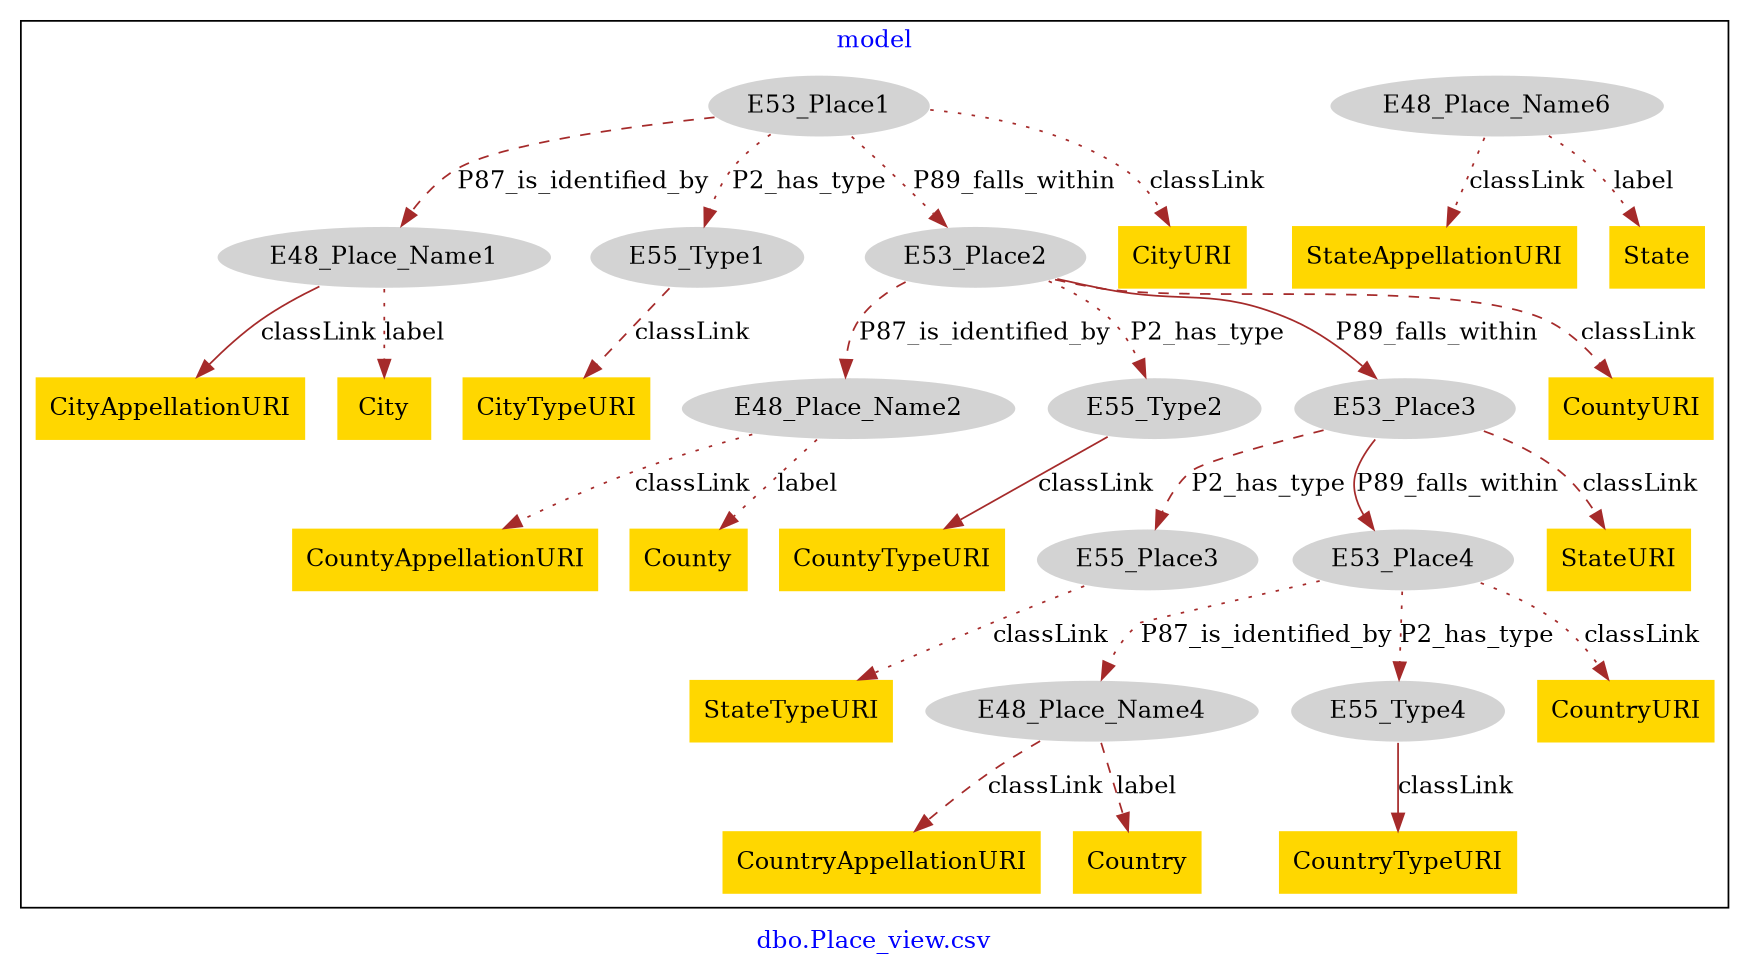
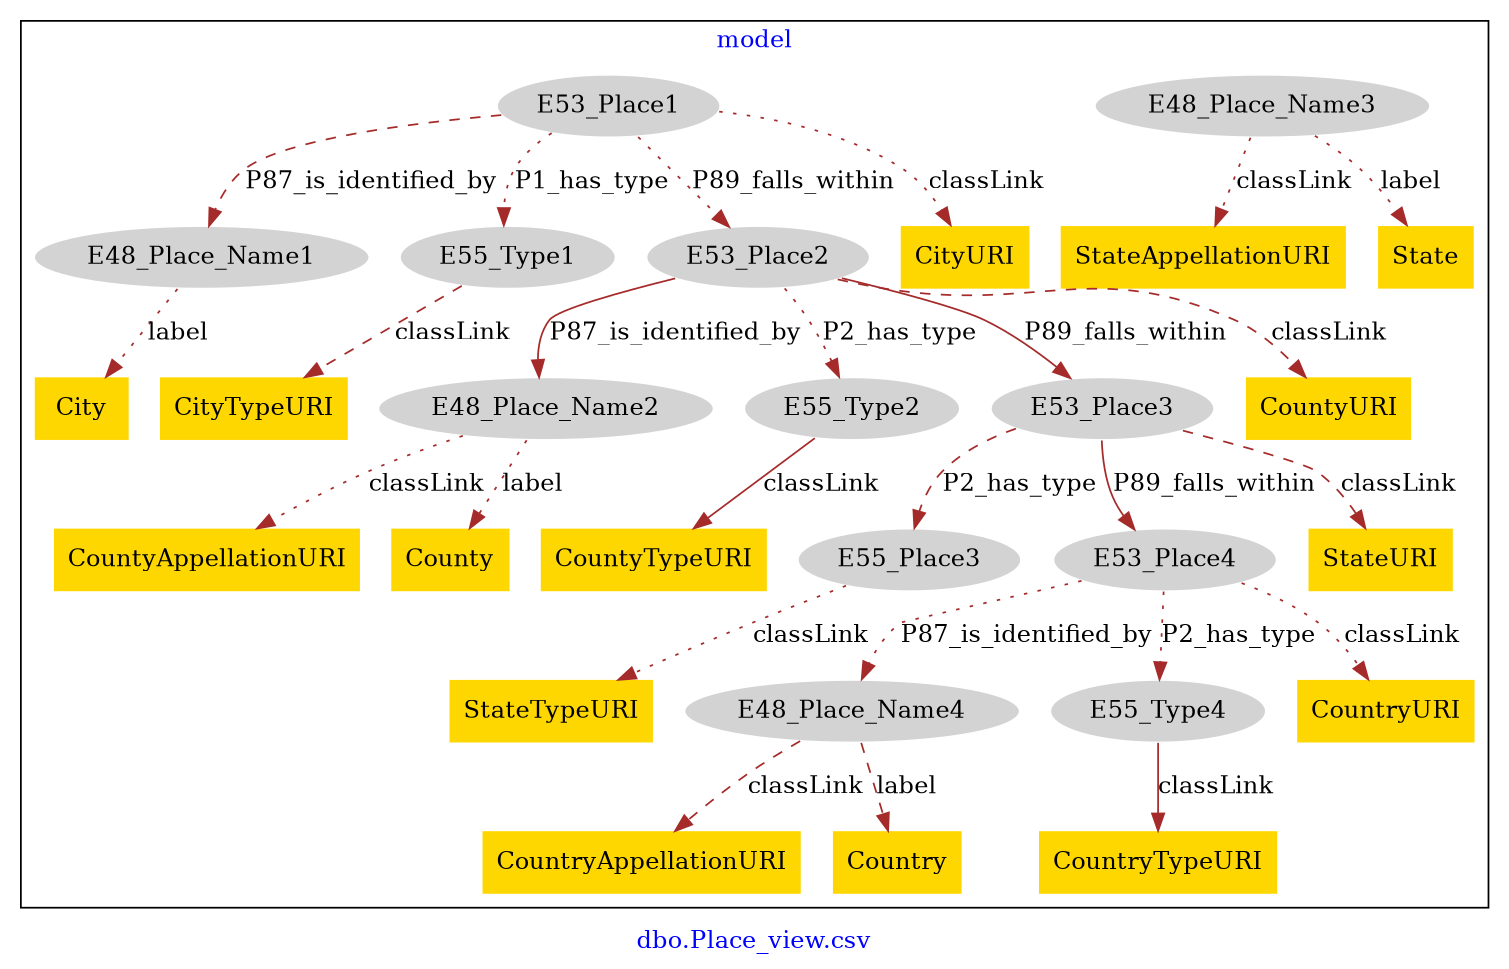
(1497, 106) -> (1262, 106)
(809, 182) -> (592, 182)
(865, 313) -> (591, 302)
(170, 409) -> none
